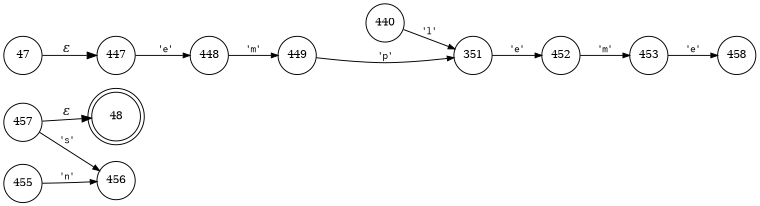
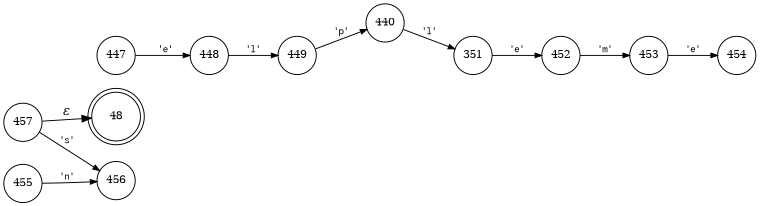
(253, 50) -> (253, 50)
(23, 55) -> none
(737, 55) -> (737, 55)
(382, 63) -> (338, 40)
